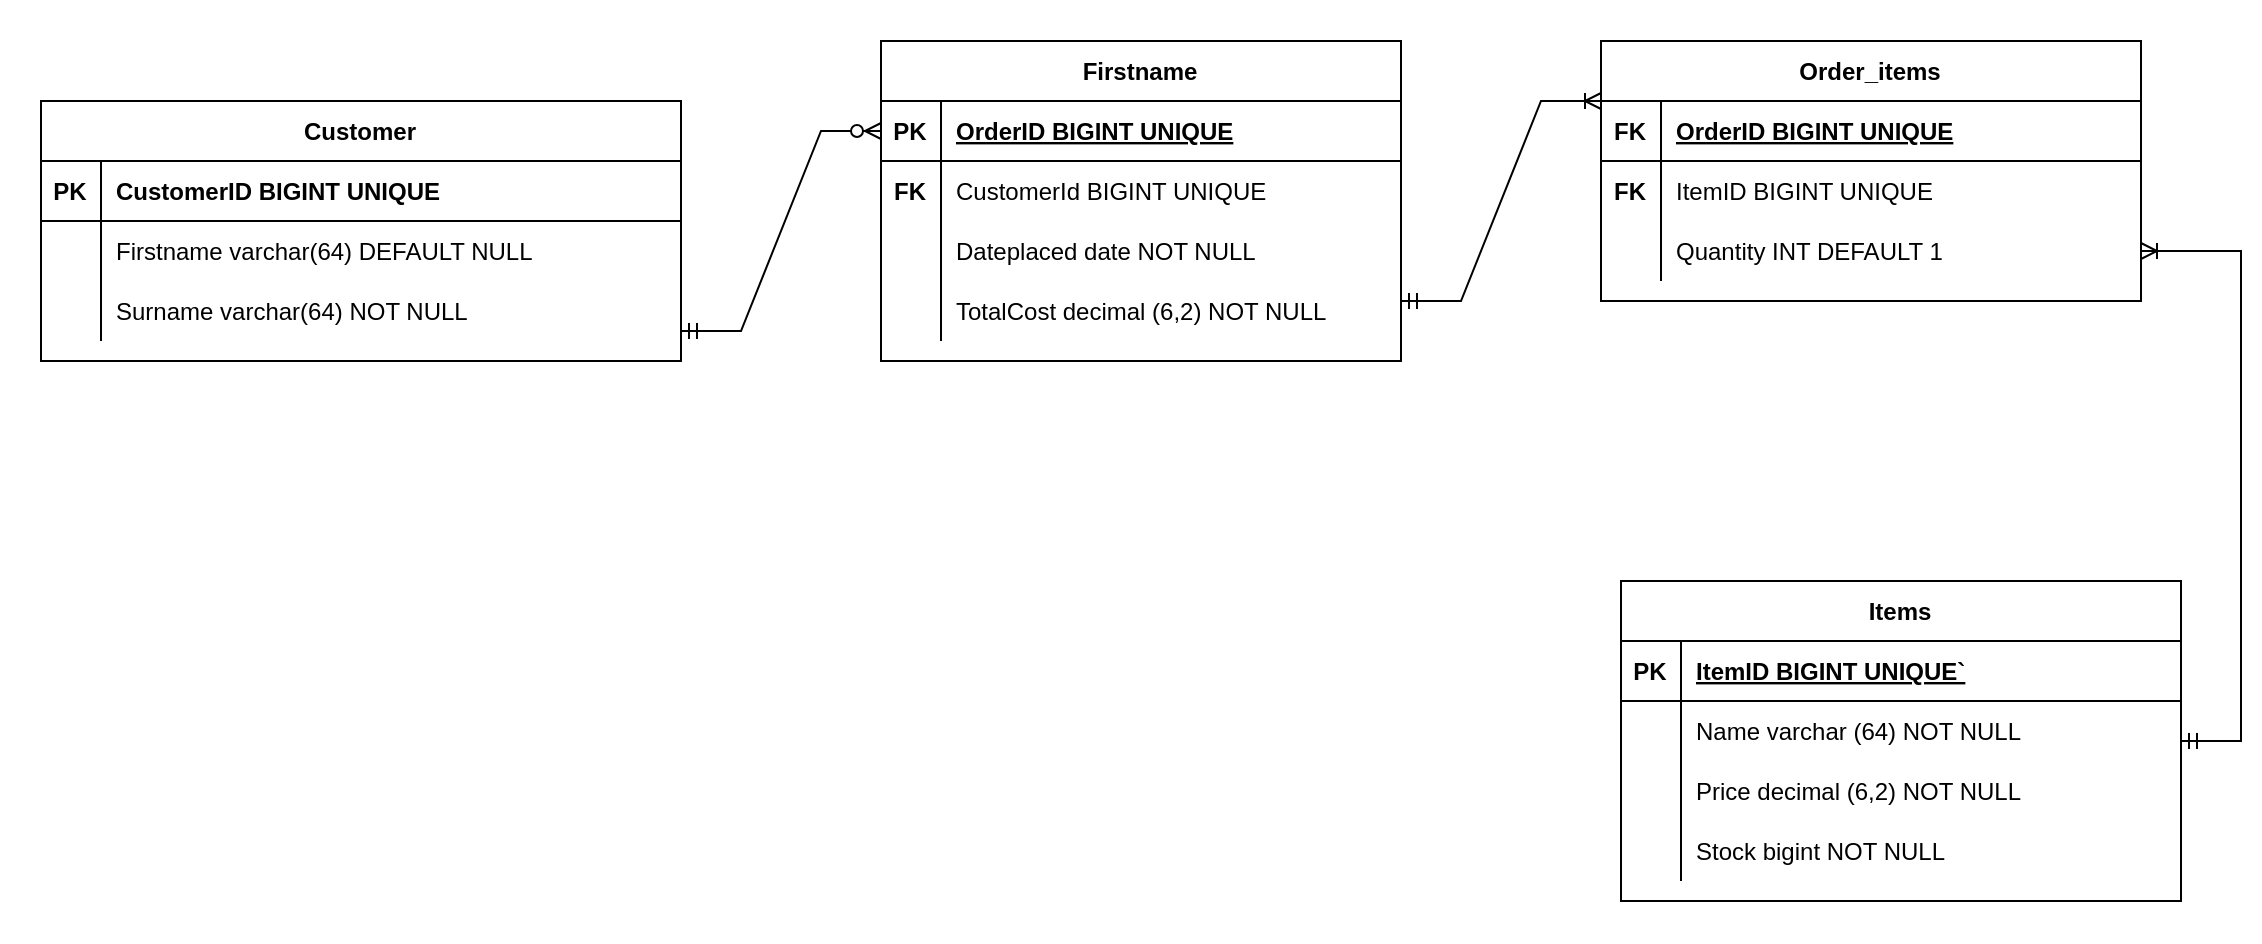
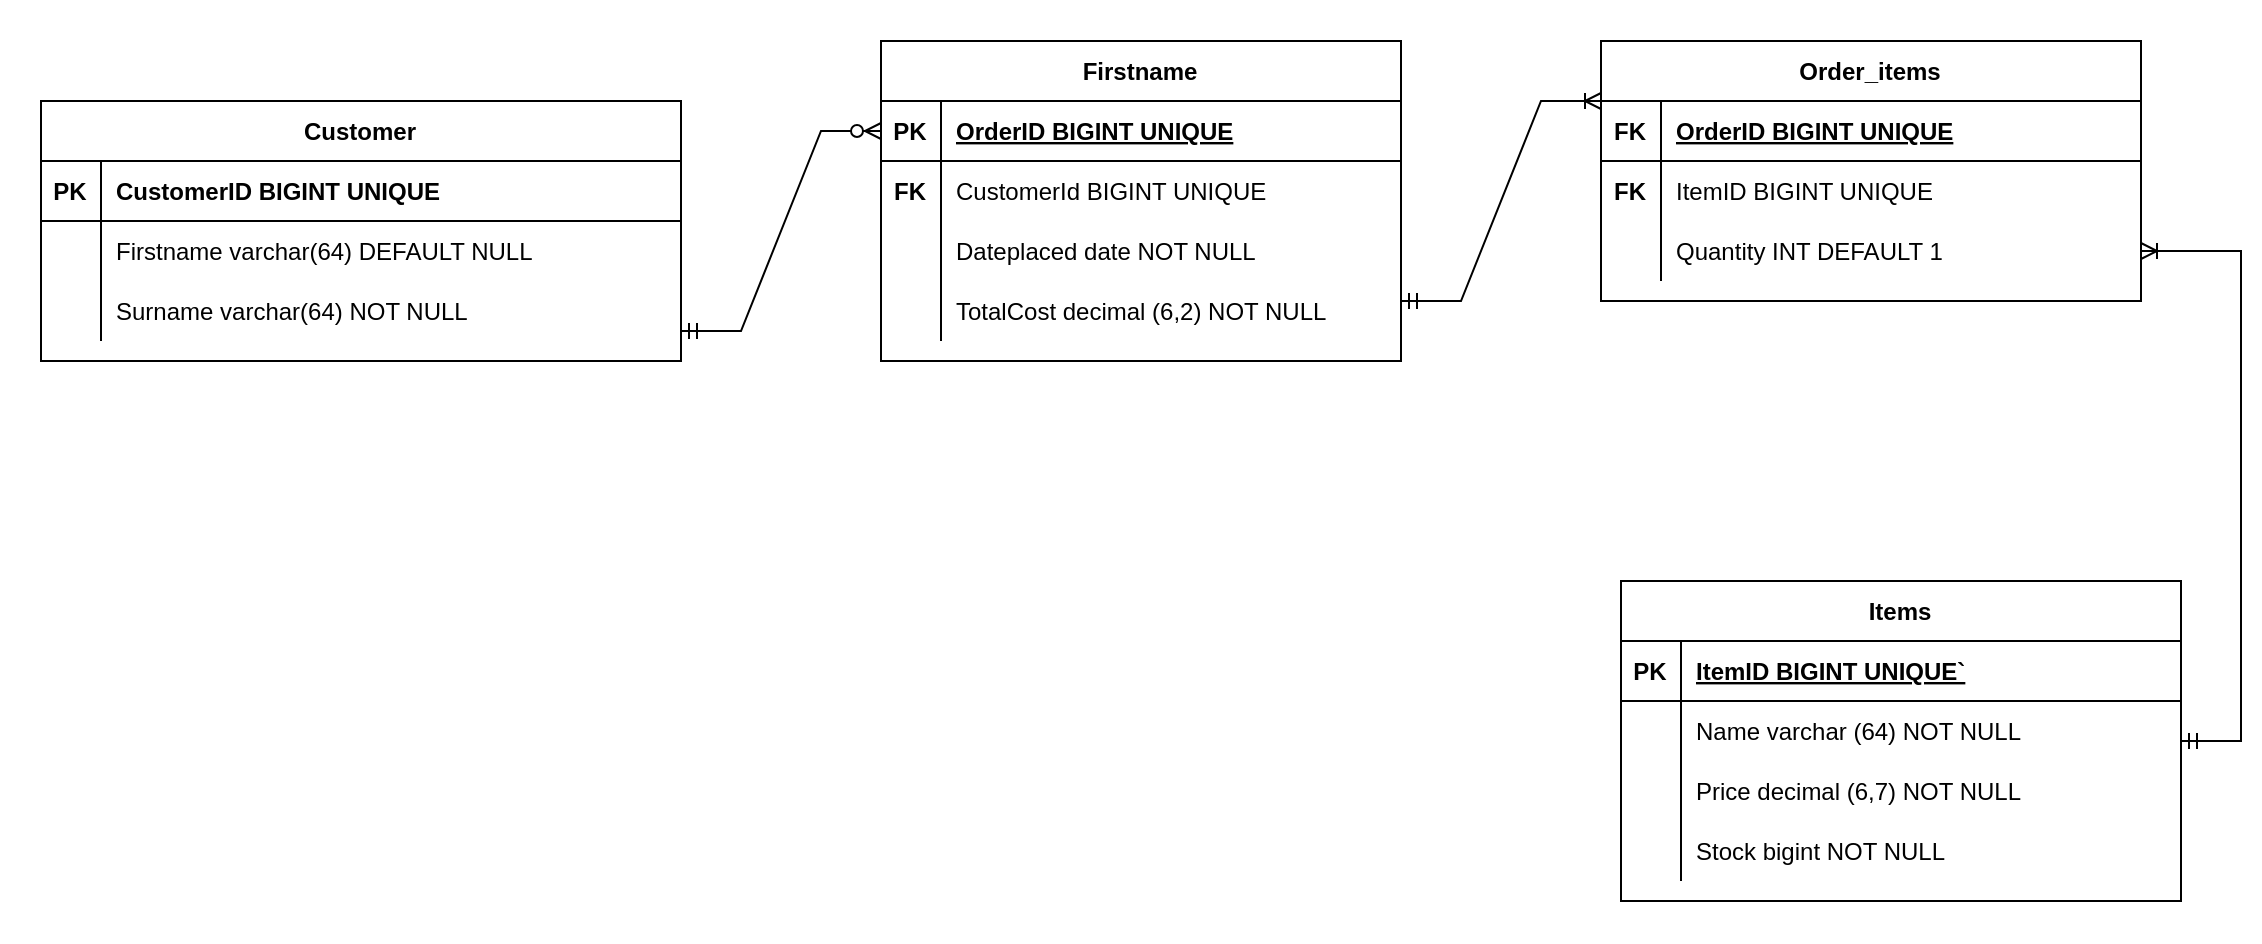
(1859, 792) -> (1859, 792)
